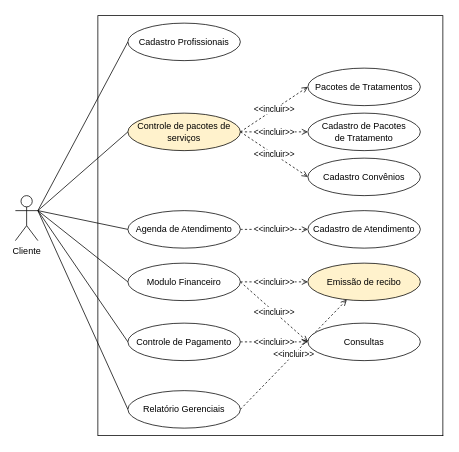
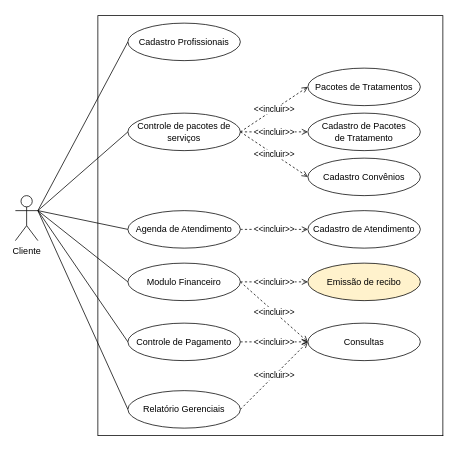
(184, 132) -> (184, 132)
(282, 366) -> (282, 367)
